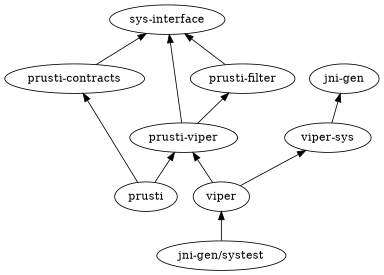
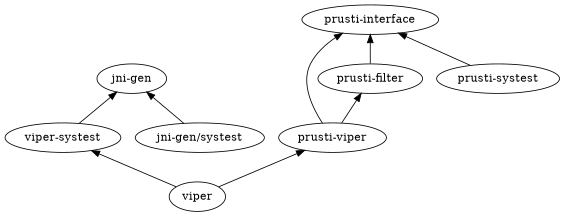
(167, 20) -> (370, 20)
(75, 79) -> (498, 79)
(328, 138) -> (63, 138)
(146, 197) -> none
(221, 230) -> (168, 110)
